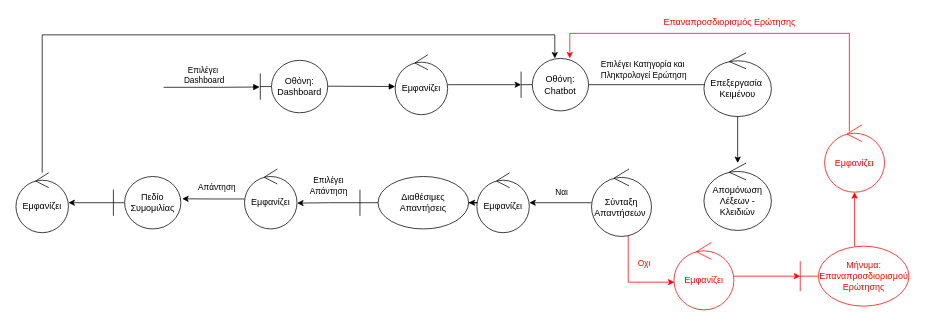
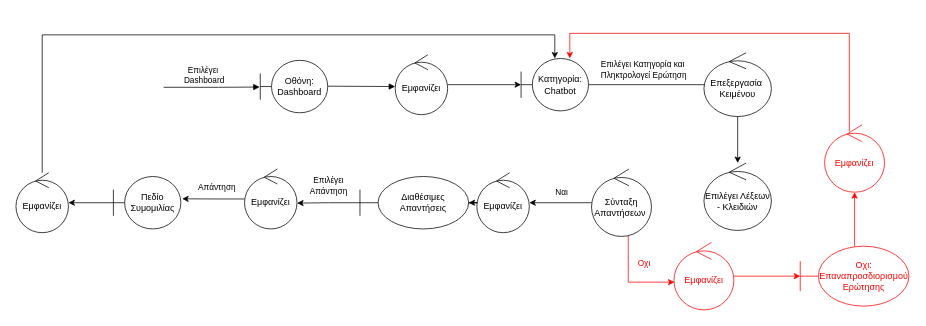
(729, 22) -> none
(560, 85) -> (560, 85)
(738, 201) -> (738, 201)
(864, 276) -> (864, 276)
